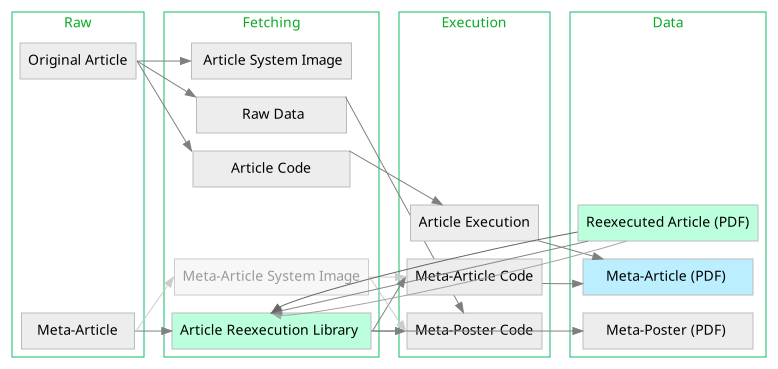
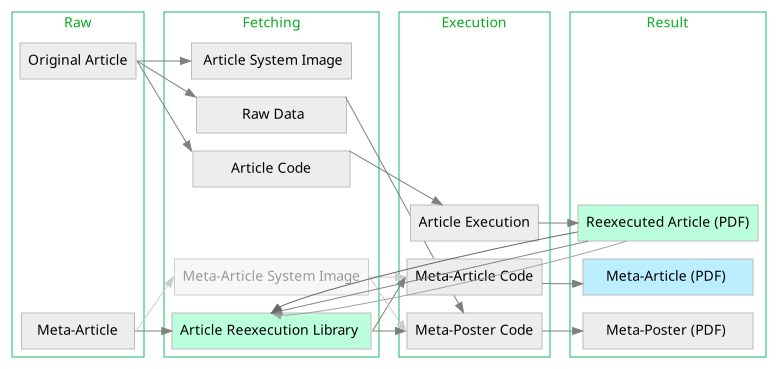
(668, 24) -> (668, 24)
(566, 248) -> (556, 223)
(472, 331) -> (557, 331)
